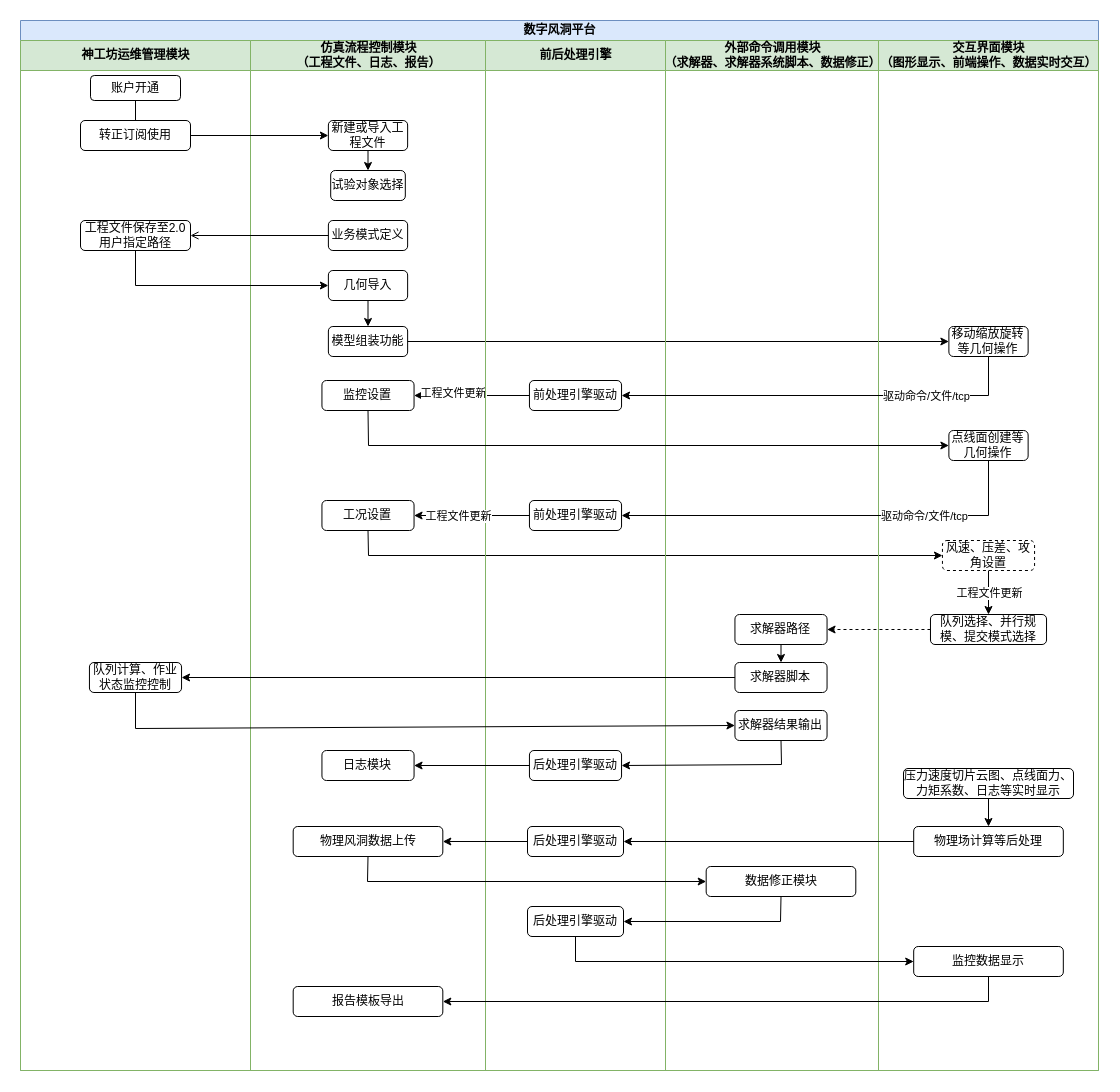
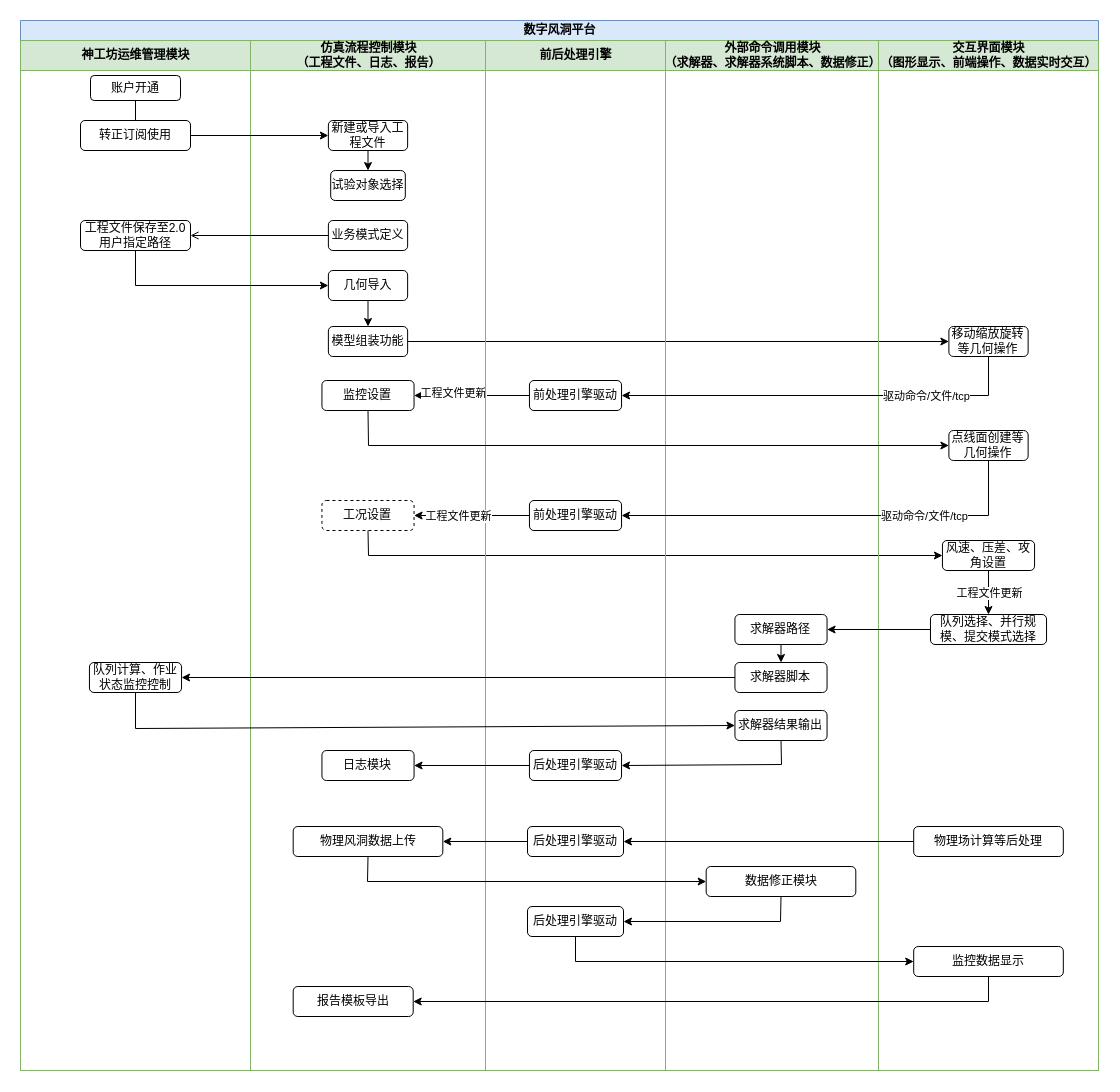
(368, 516) -> (368, 516)
(989, 556) -> (989, 556)
(881, 630) -> (881, 630)
(989, 784) -> none
(989, 809) -> none
(368, 1002) -> (353, 1002)
